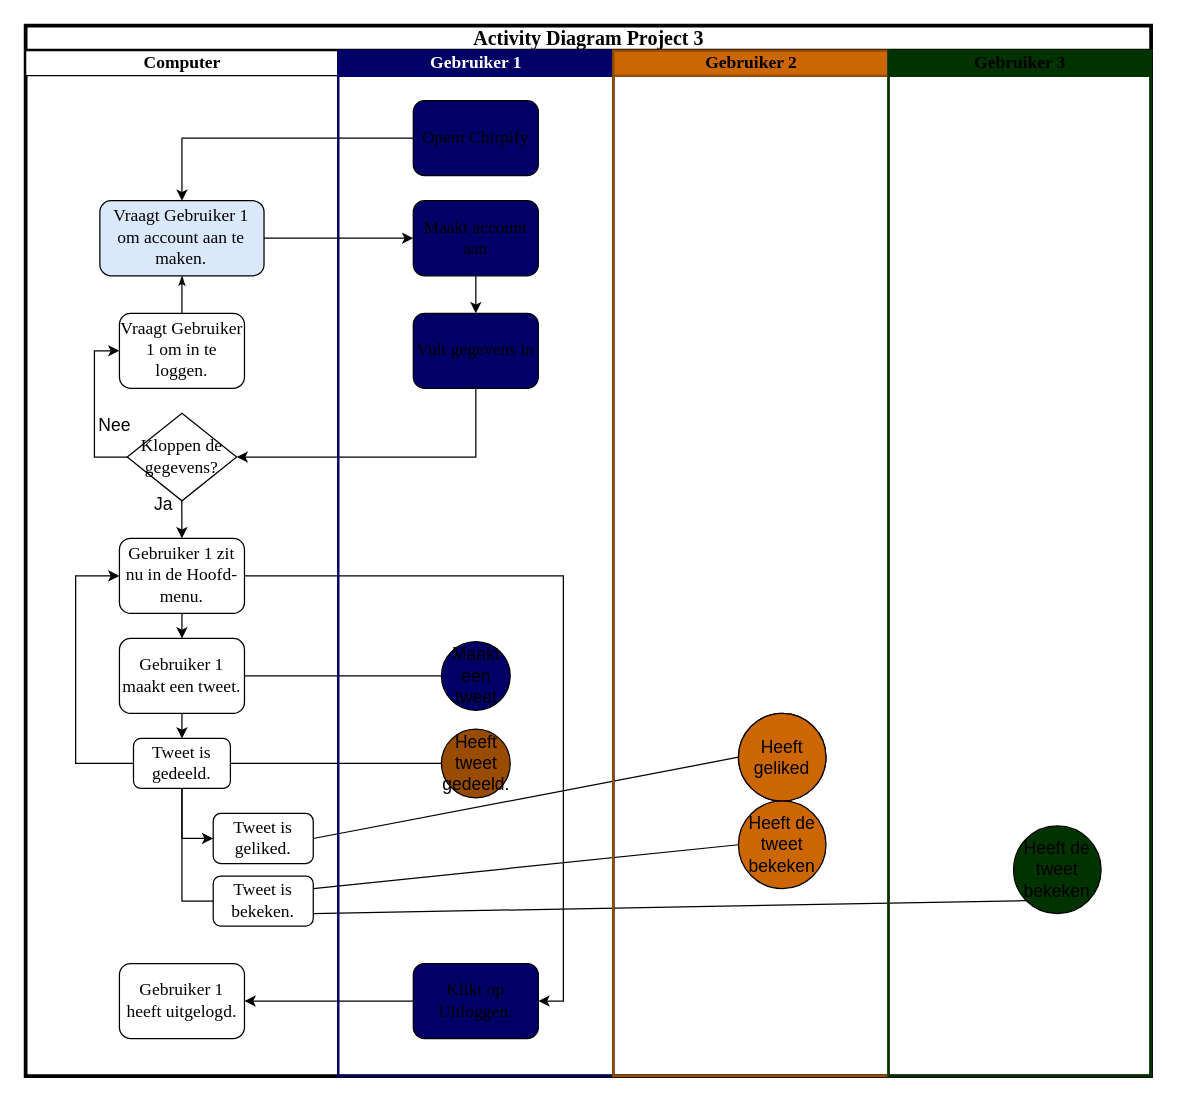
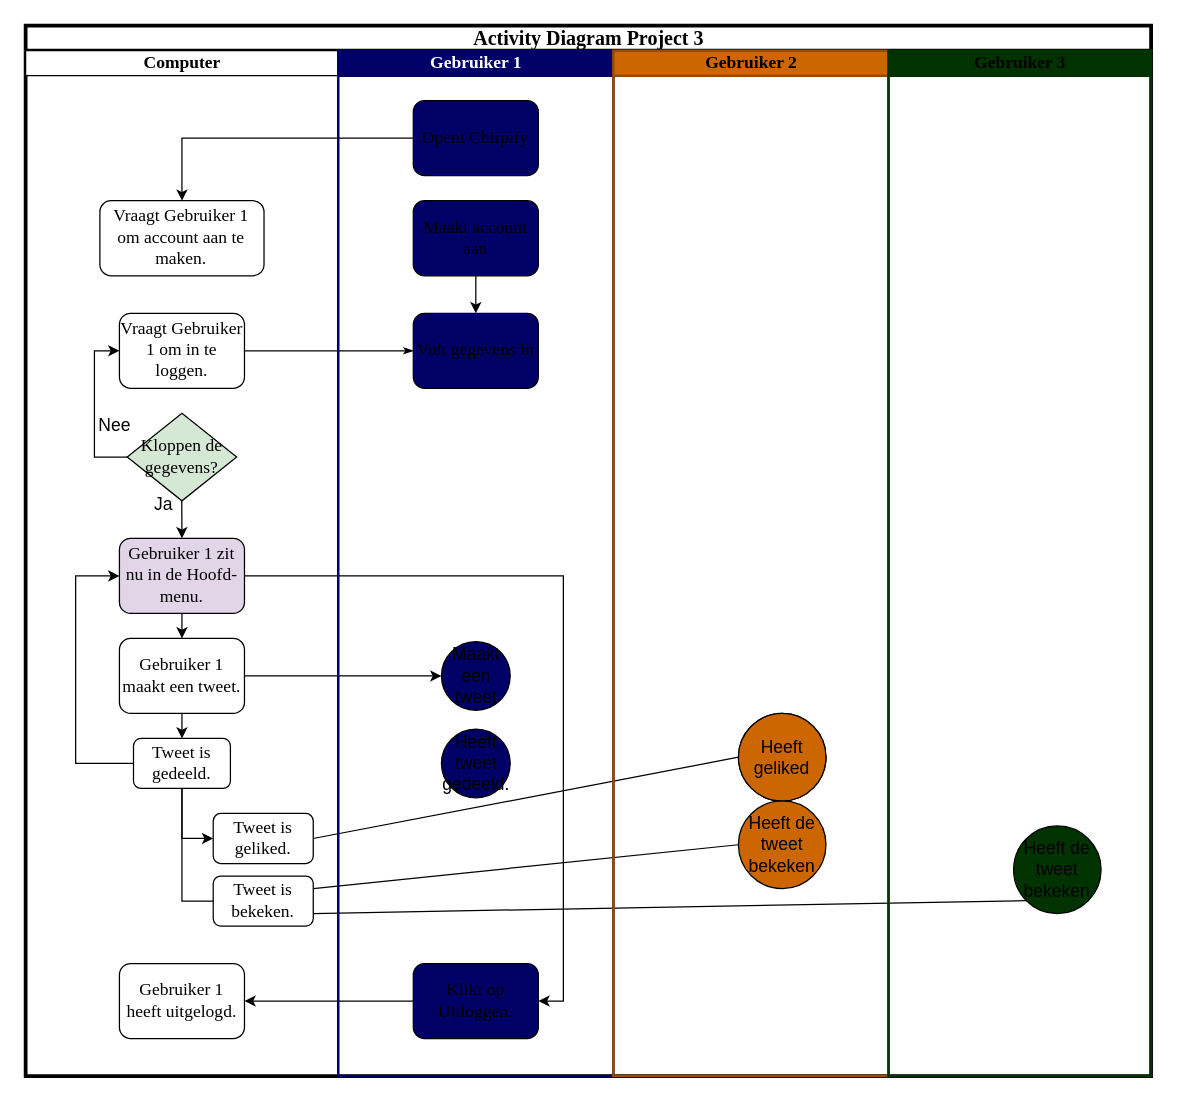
(182, 238) -> (182, 238)
(334, 238) -> none
(182, 299) -> (325, 351)
(182, 457) -> (182, 457)
(395, 457) -> none
(182, 576) -> (182, 576)
(434, 676) -> (431, 676)
(335, 763) -> none
(476, 763) -> (476, 763)
